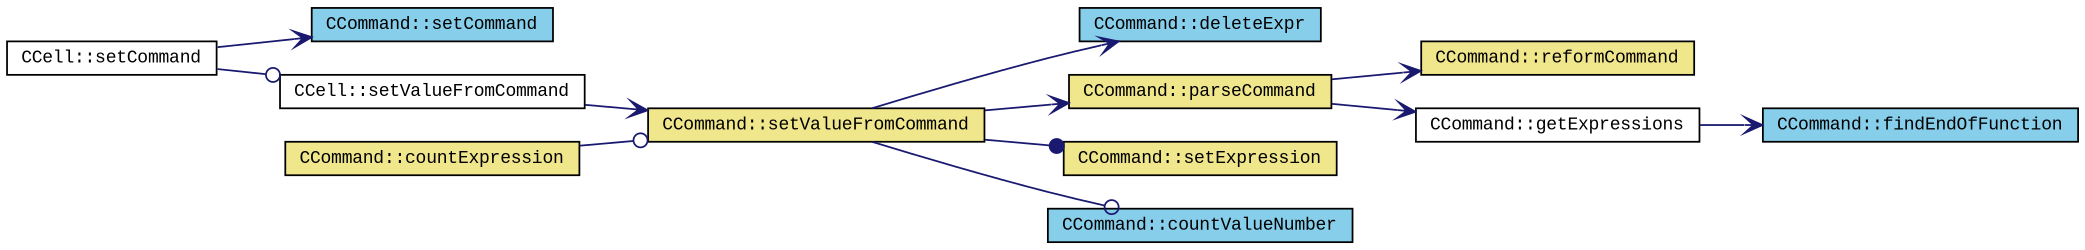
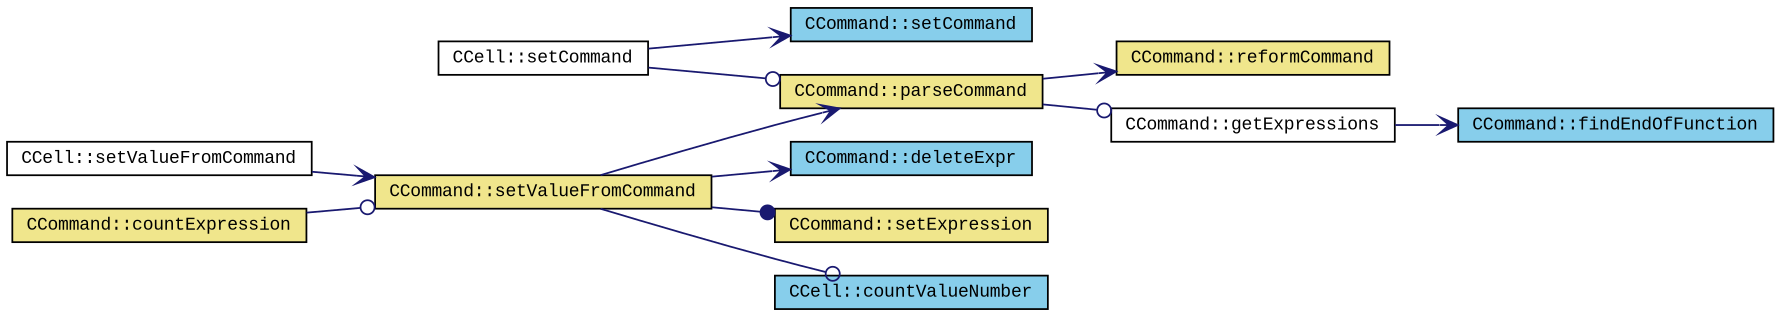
(241, 72) -> (707, 73)
(1365, 107) -> (1070, 107)
(1200, 225) -> (911, 292)
